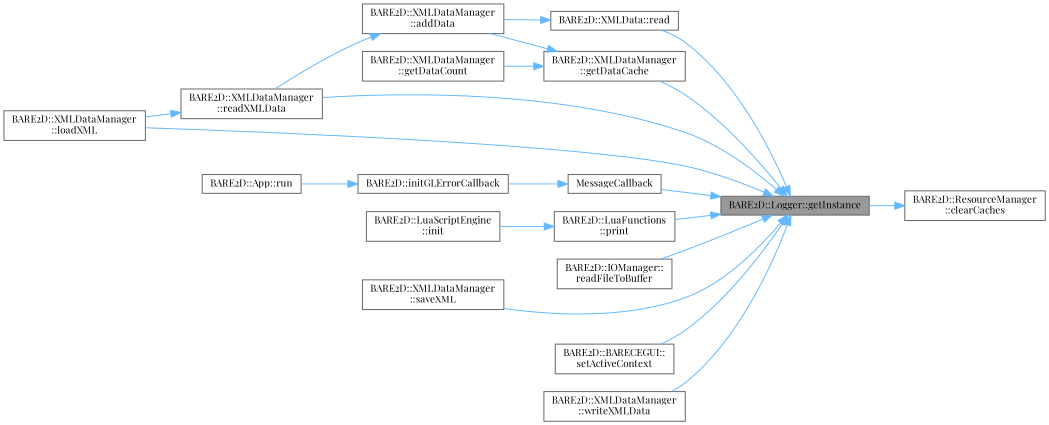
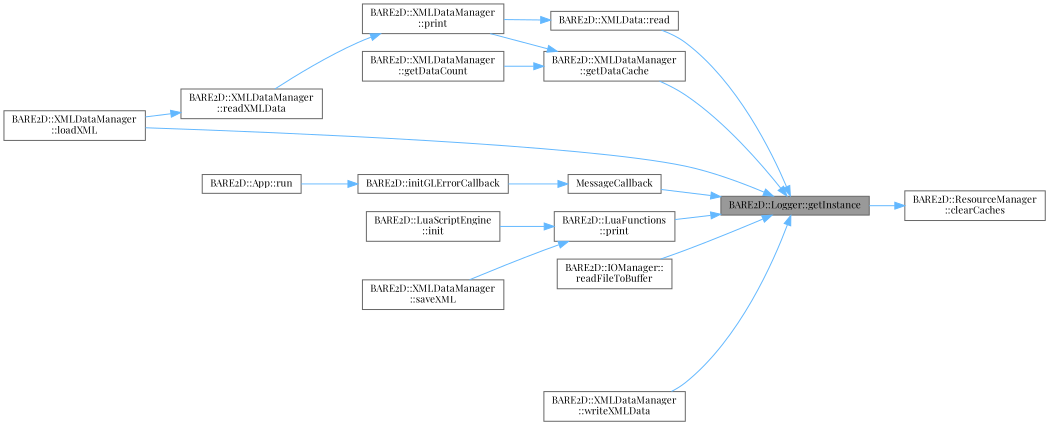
(433, 19) -> (433, 19)
(559, 104) -> none
(656, 306) -> (514, 262)
(615, 359) -> none
